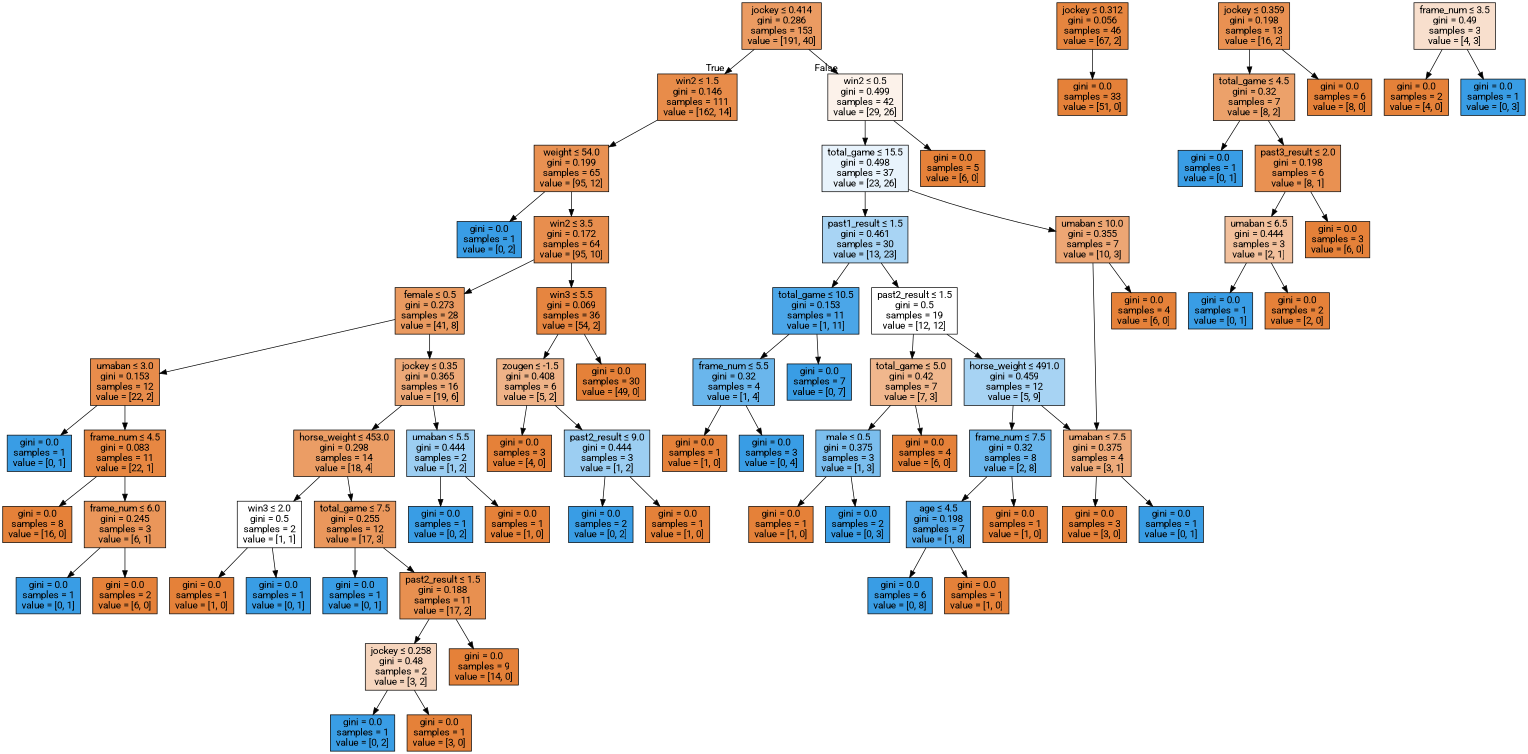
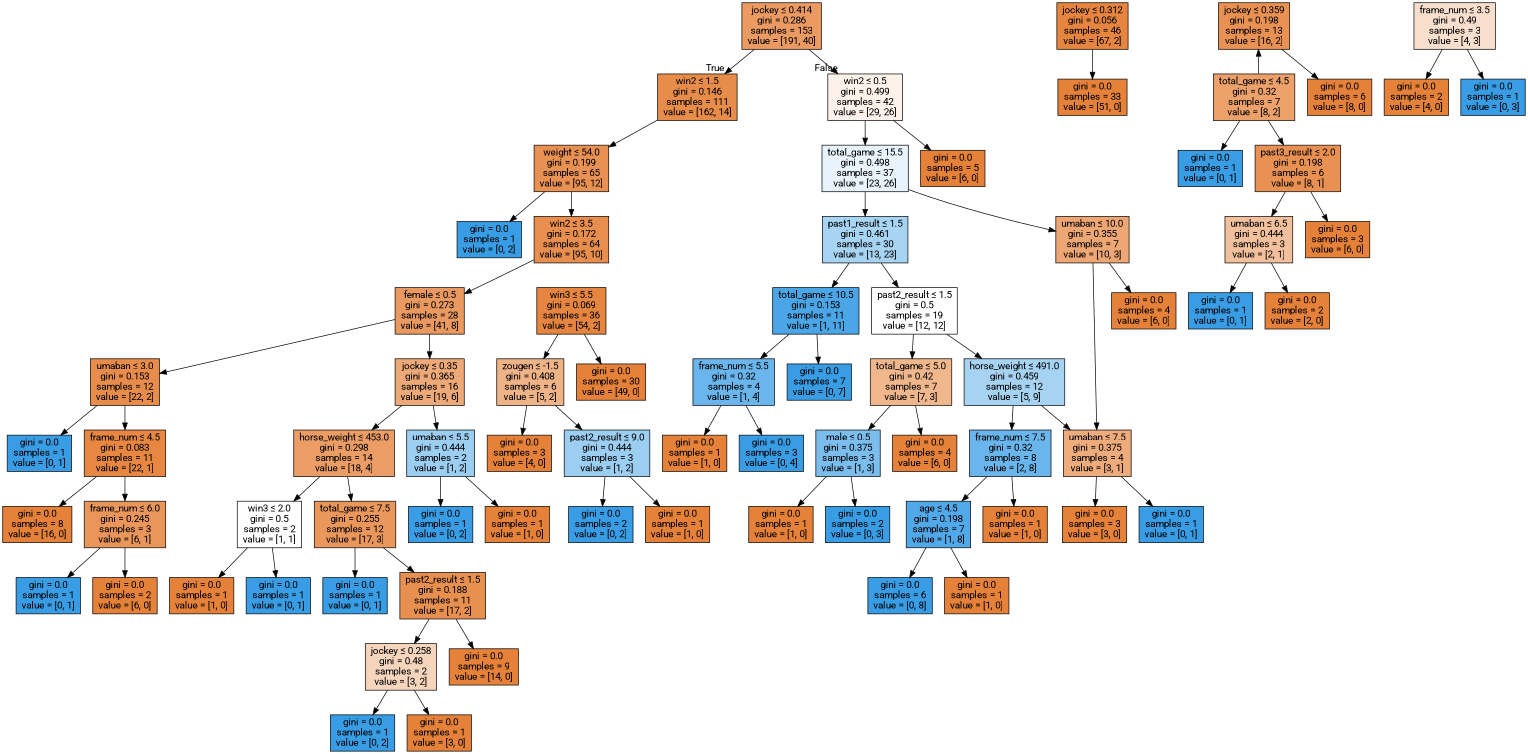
(1249, 58) -> (1259, 65)
(571, 272) -> none
